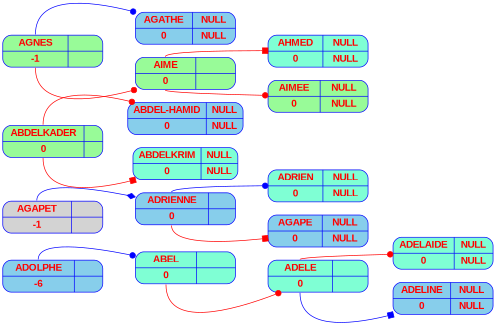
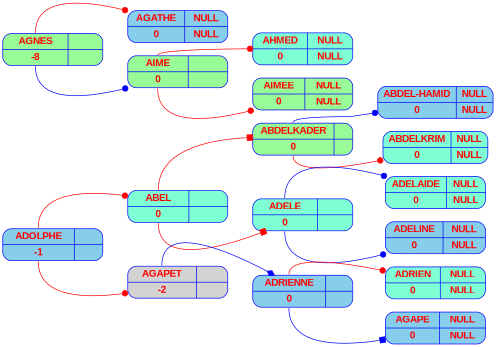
(75, 4) -> (71, 4)
(213, 51) -> (202, 50)
(35, 59) -> (35, 57)
(56, 96) -> (71, 95)
(56, 101) -> (332, 117)
none -> (191, 149)
(58, 183) -> (355, 165)
(216, 187) -> (354, 265)
(37, 225) -> (162, 290)
(213, 241) -> (324, 342)
(81, 248) -> (71, 195)
(344, 256) -> (302, 171)
(39, 284) -> (39, 252)
none -> (71, 294)
(214, 311) -> (199, 249)
(335, 322) -> (302, 258)
